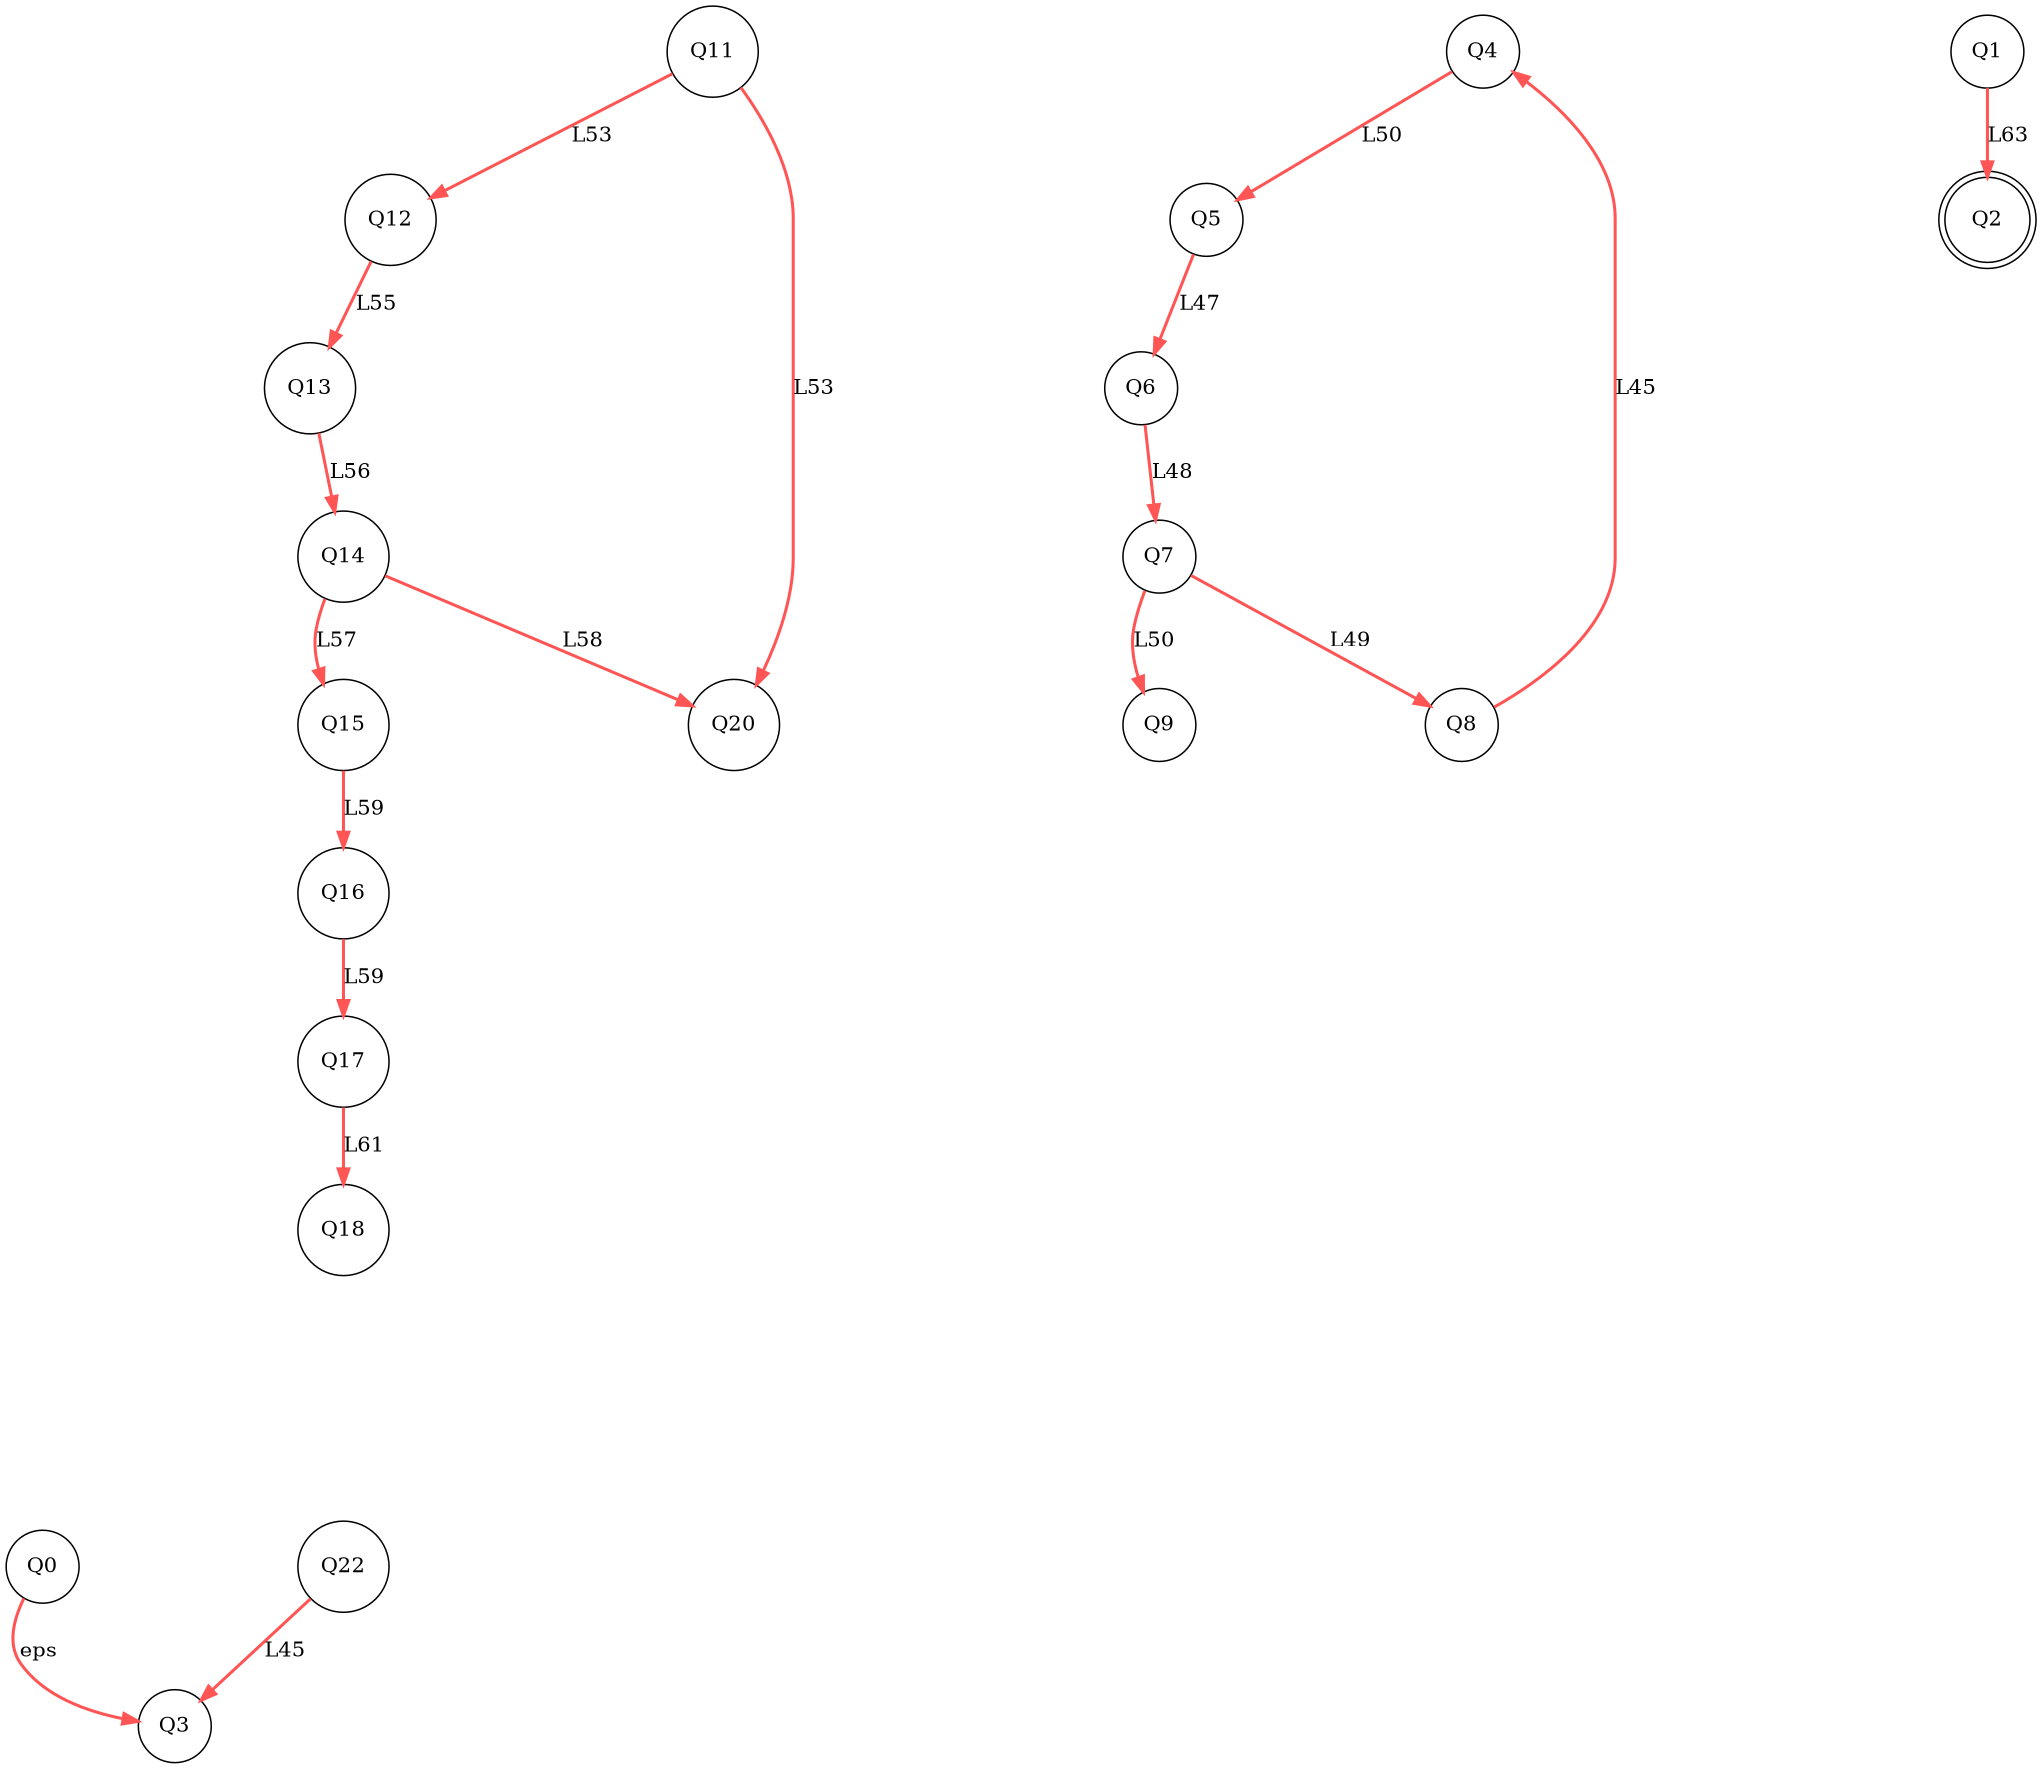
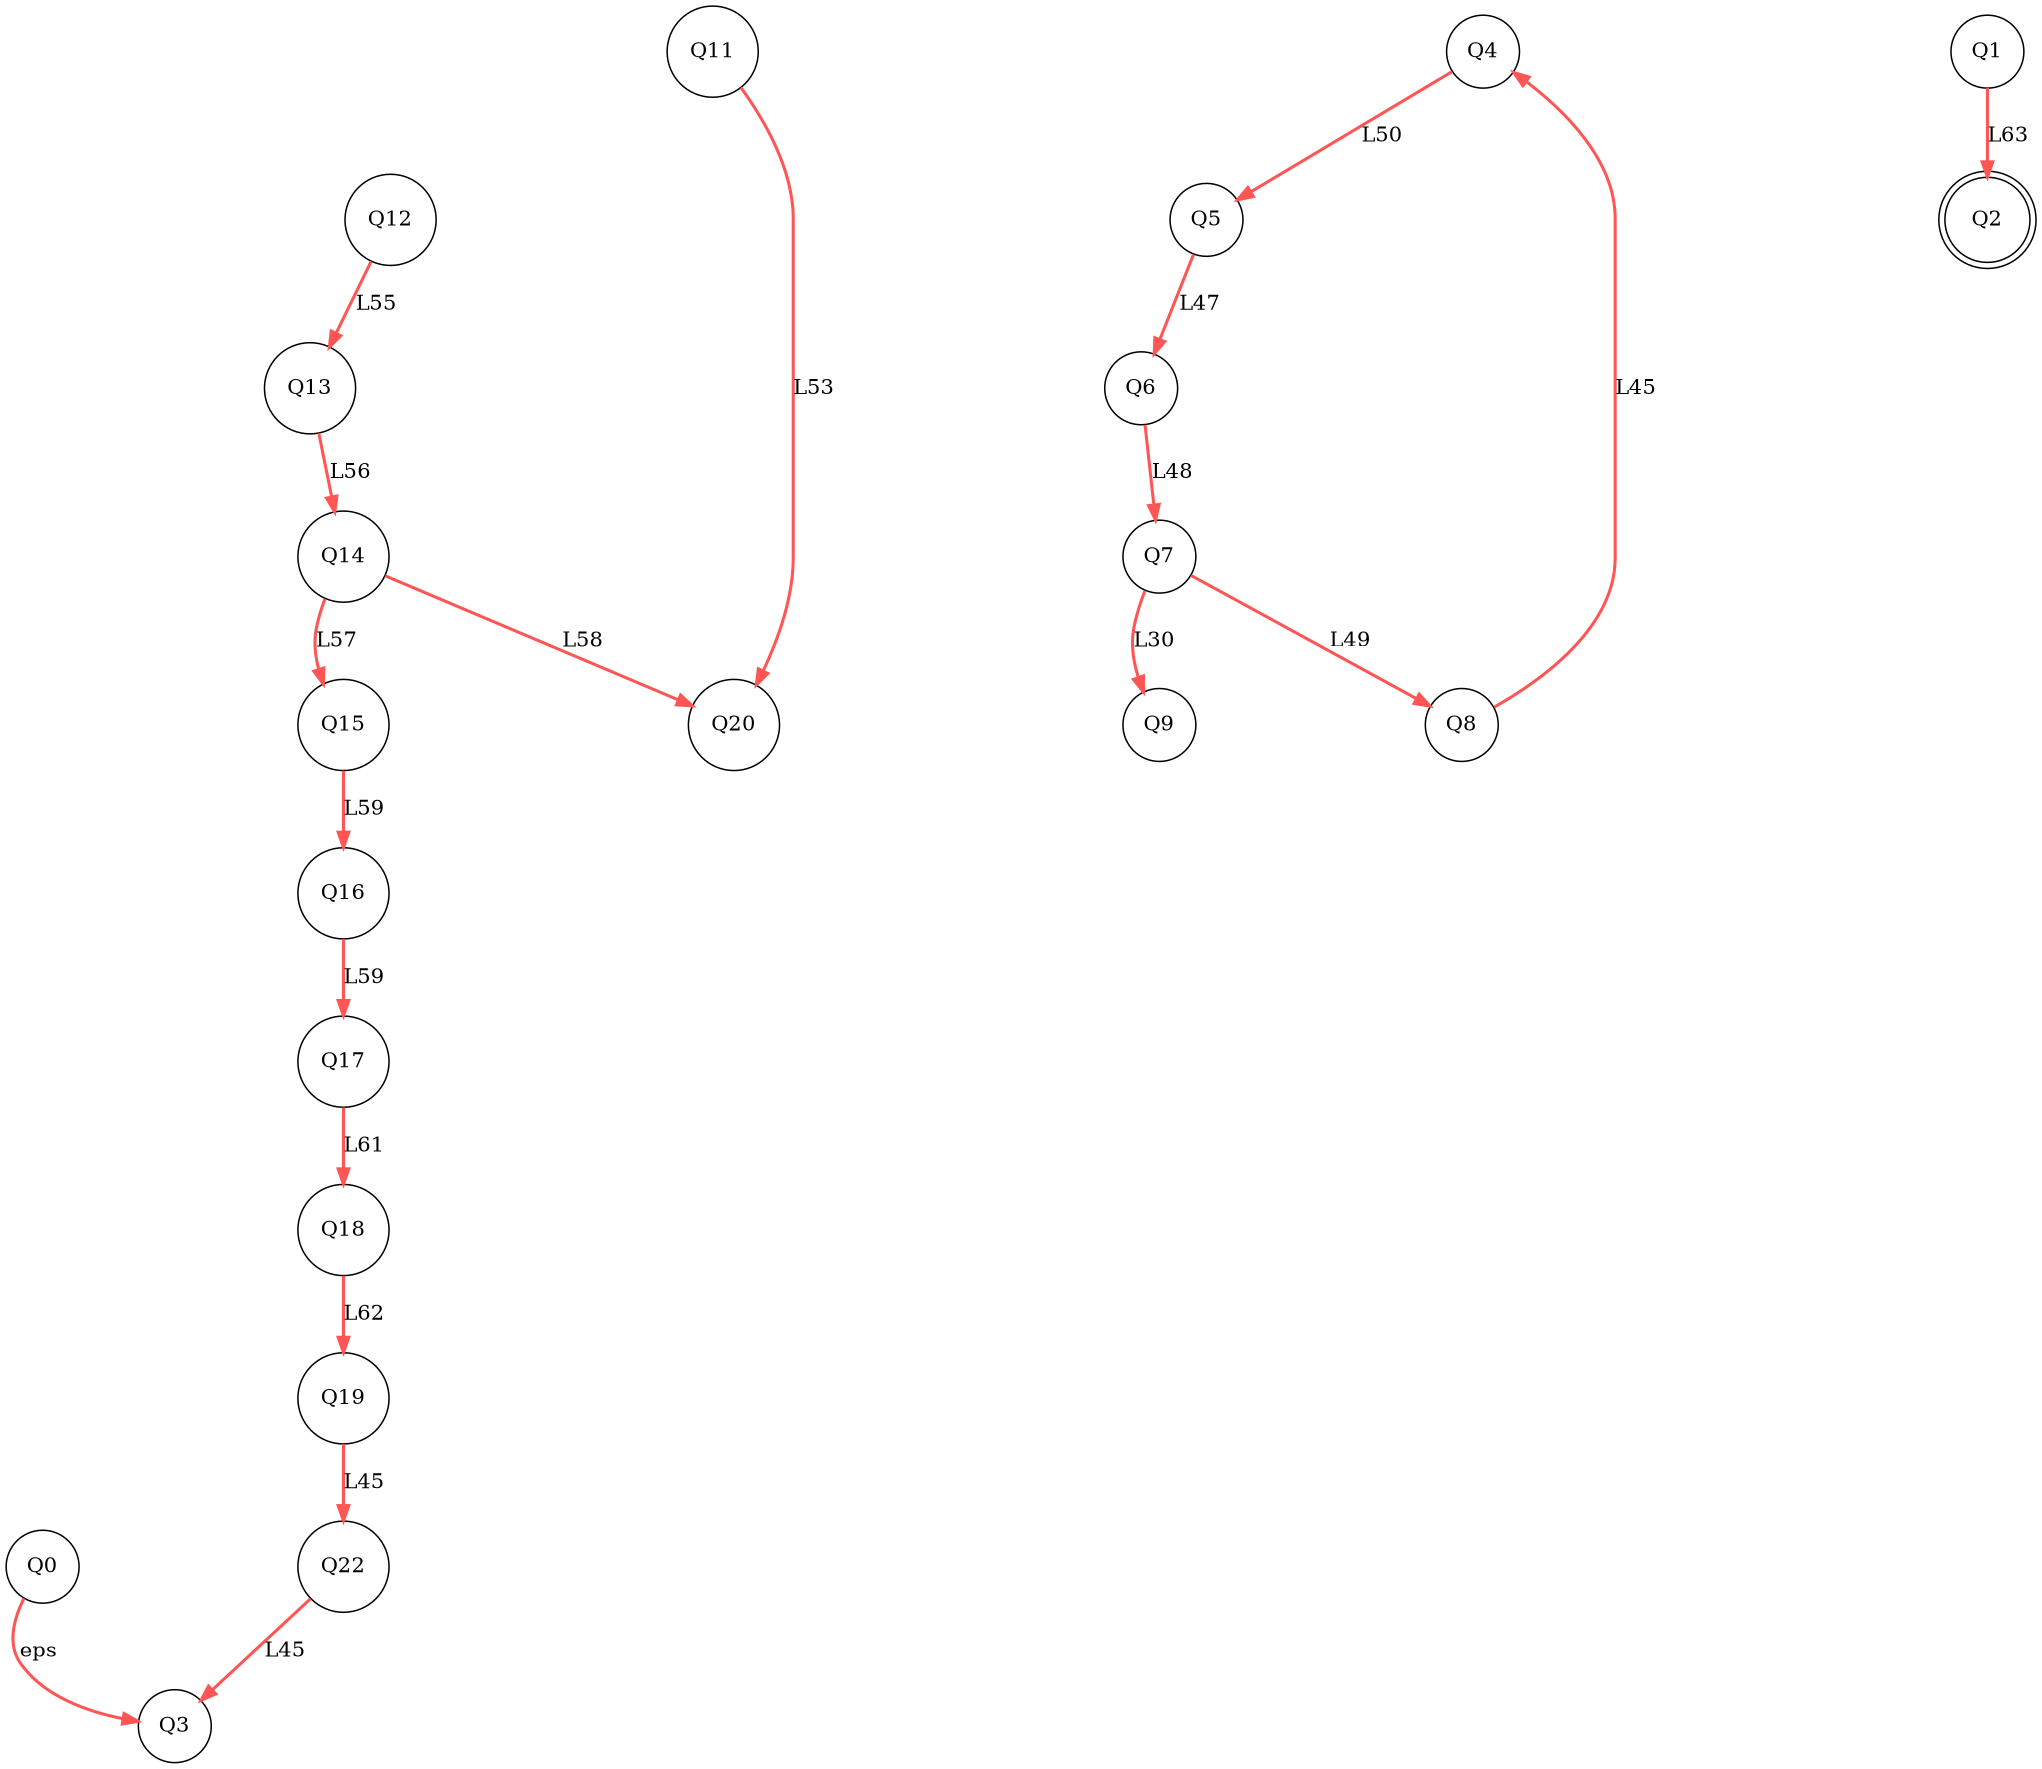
(559, 132) -> none
(1155, 641) -> (1155, 641)
none -> (343, 1398)
